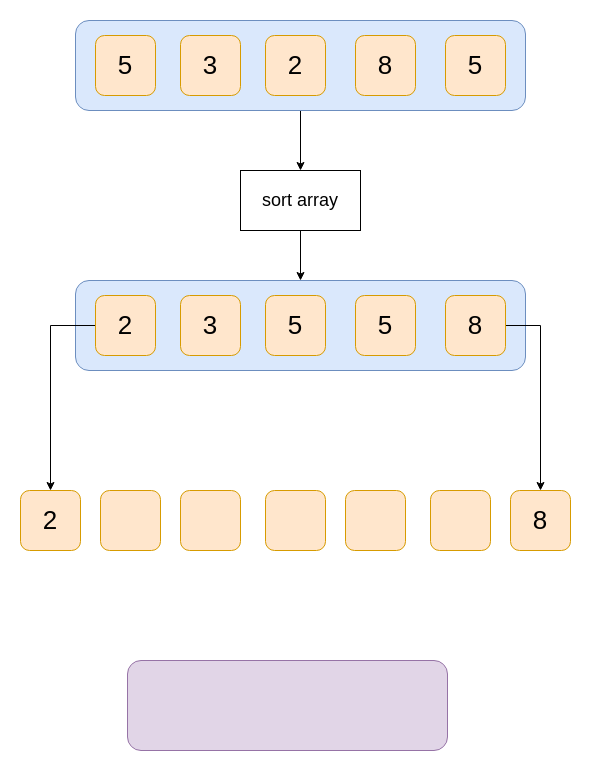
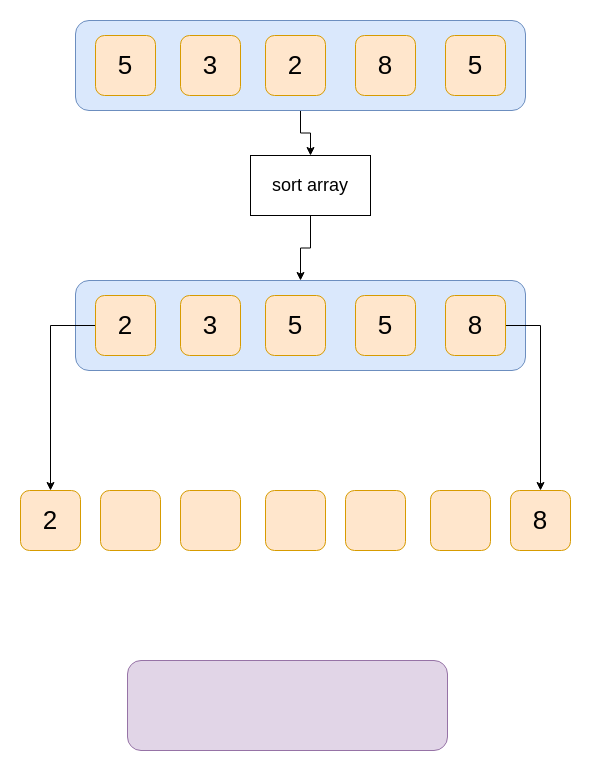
(301, 201) -> (311, 186)
